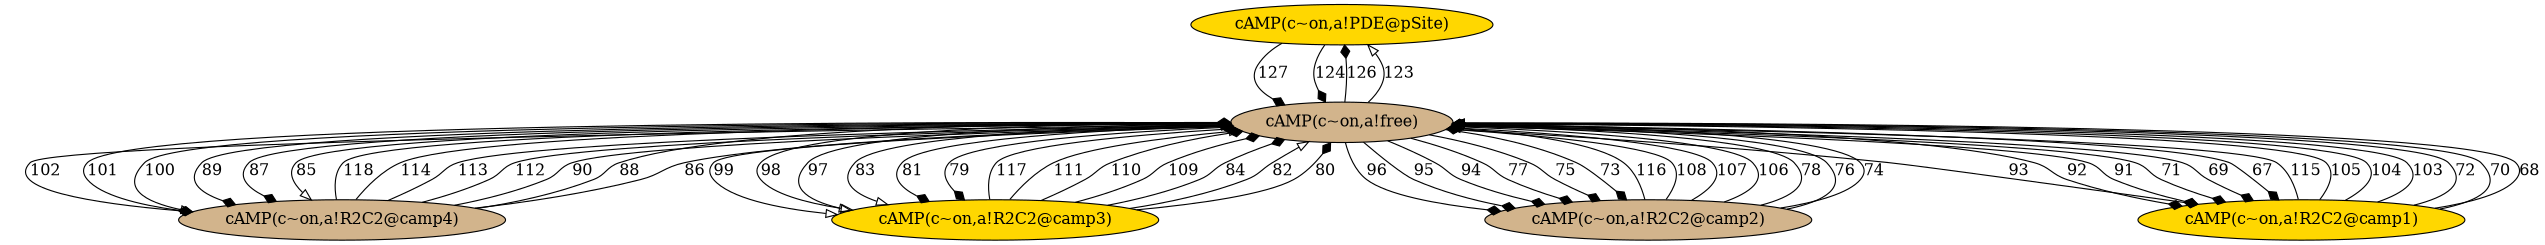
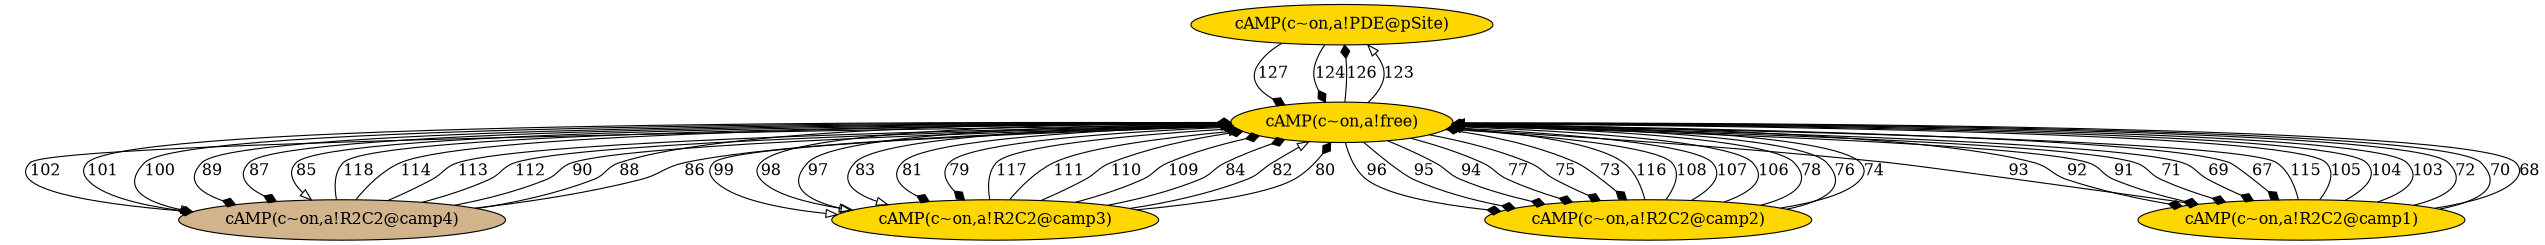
(1342, 122) -> (1342, 122)
(1648, 220) -> (1648, 220)
